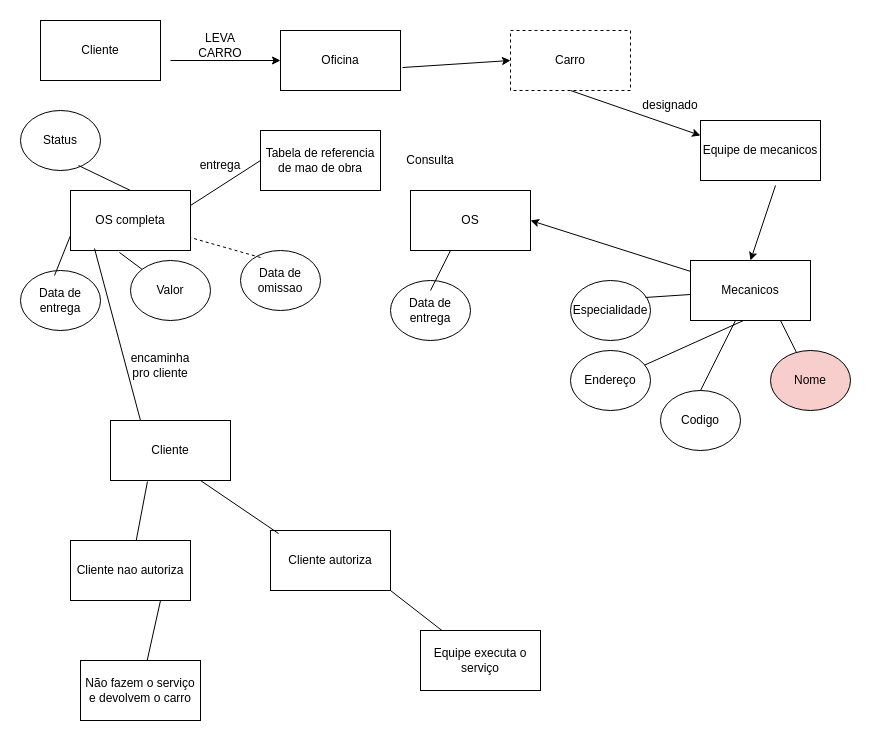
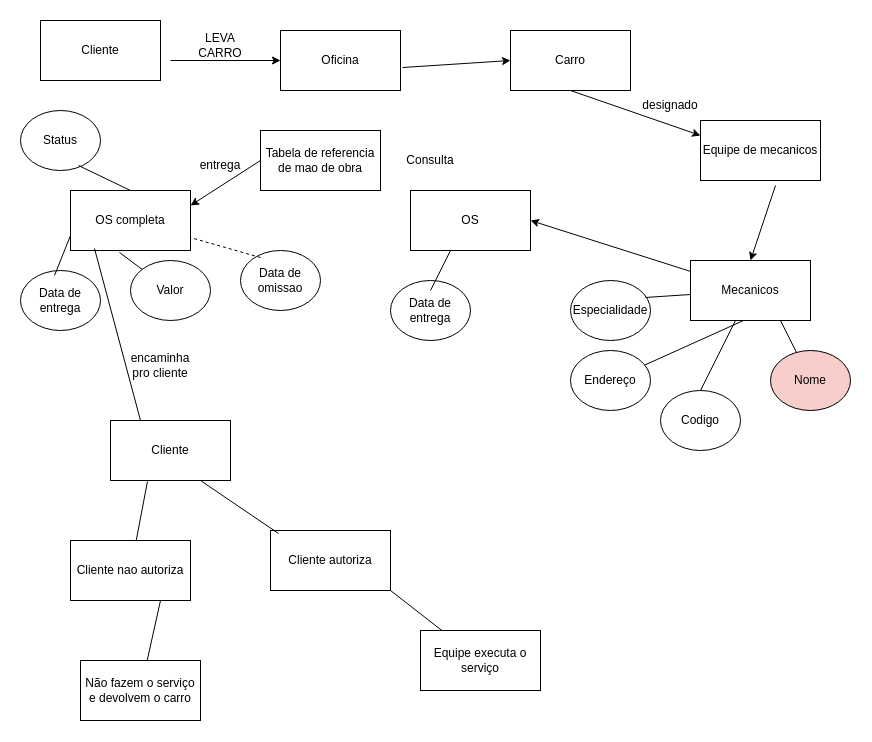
(571, 61) -> (571, 61)
(196, 202) -> (198, 201)
